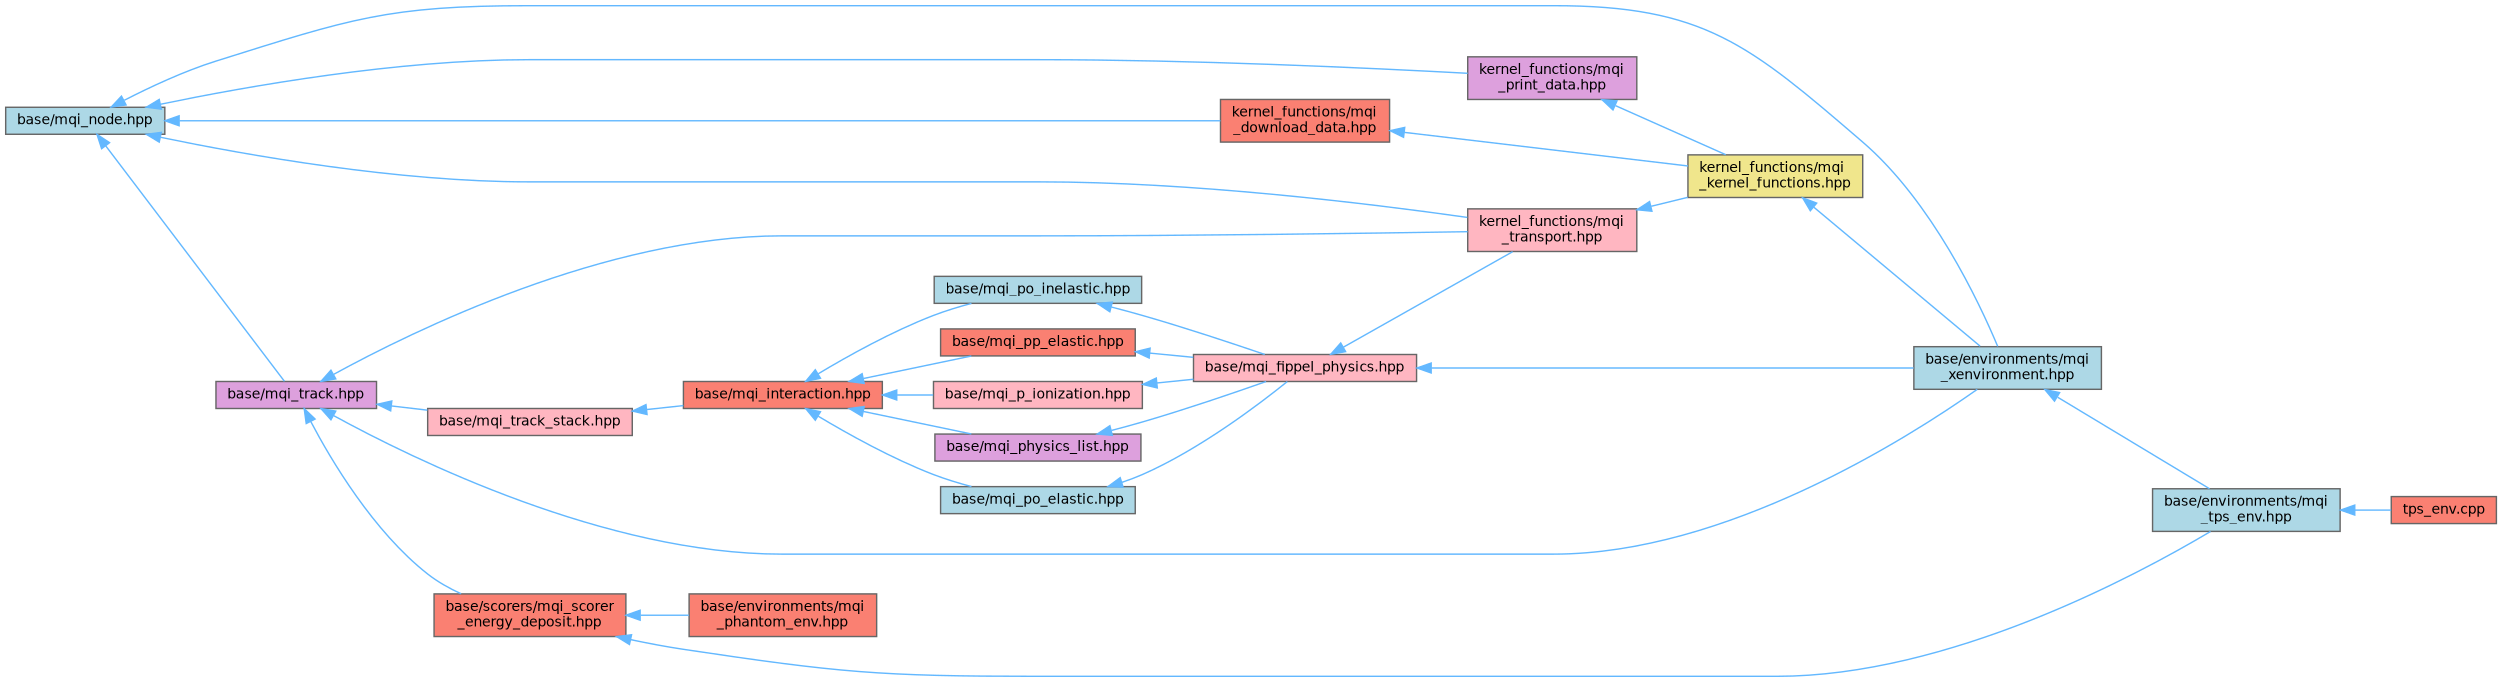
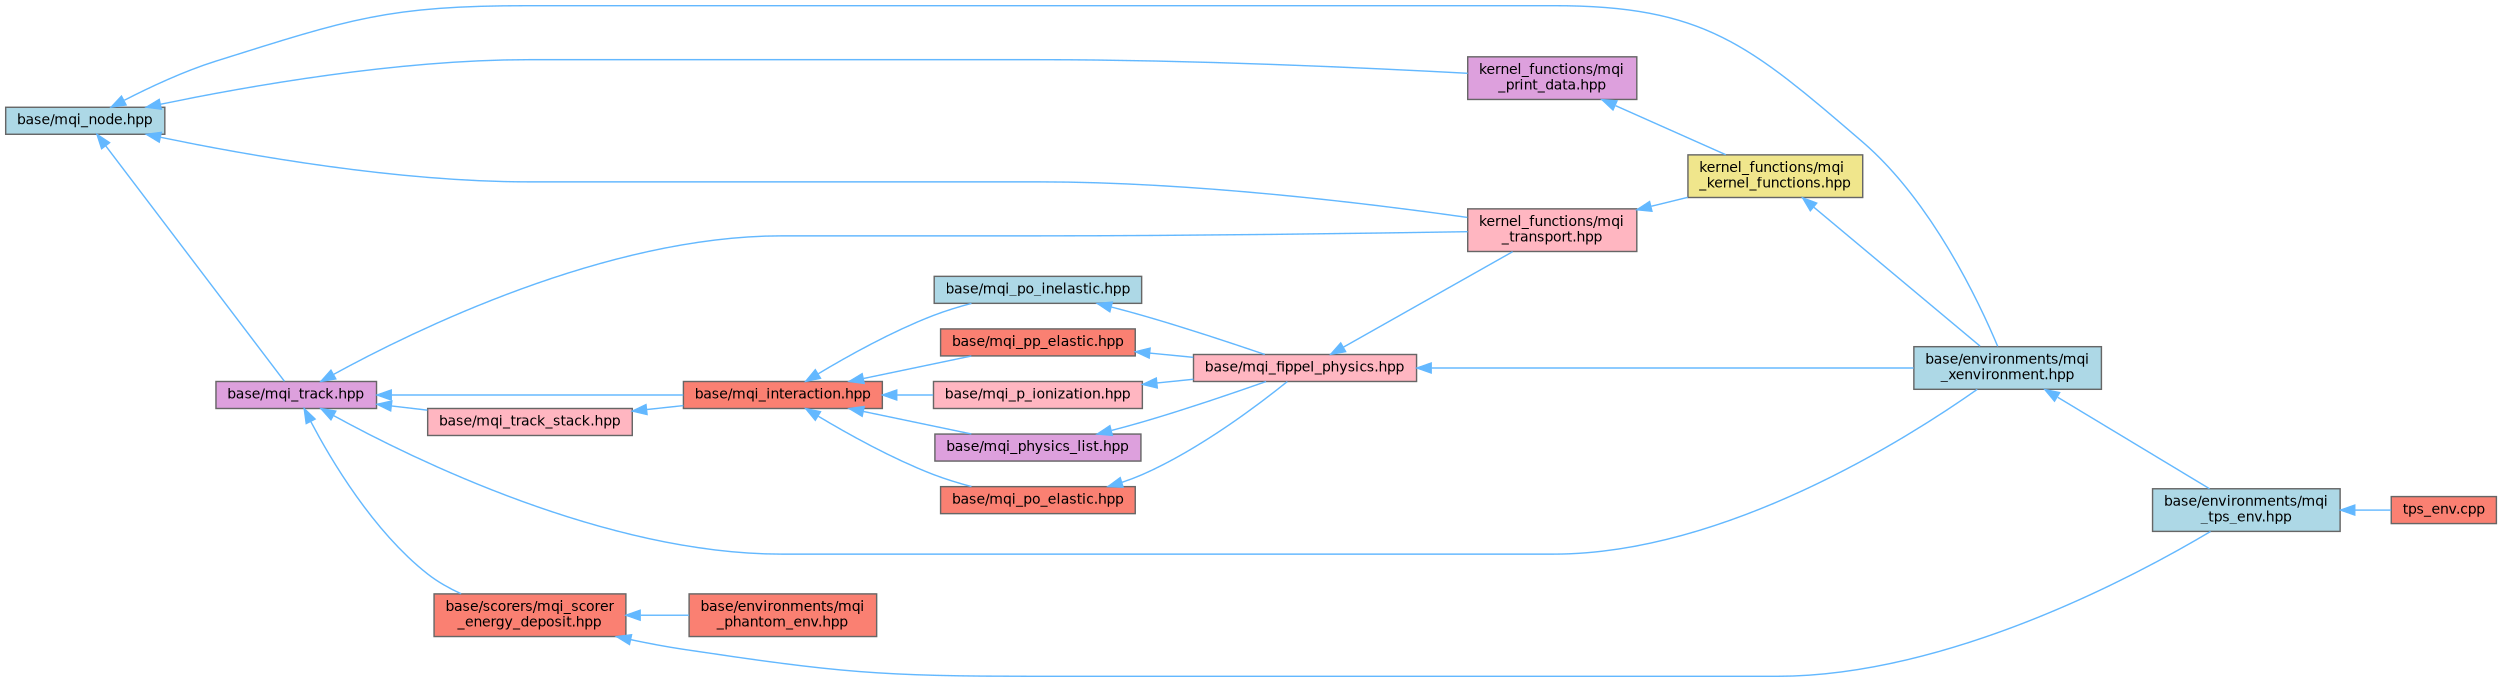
(1305, 121) -> none
none -> (537, 395)
(1038, 500) -> (1038, 500)
